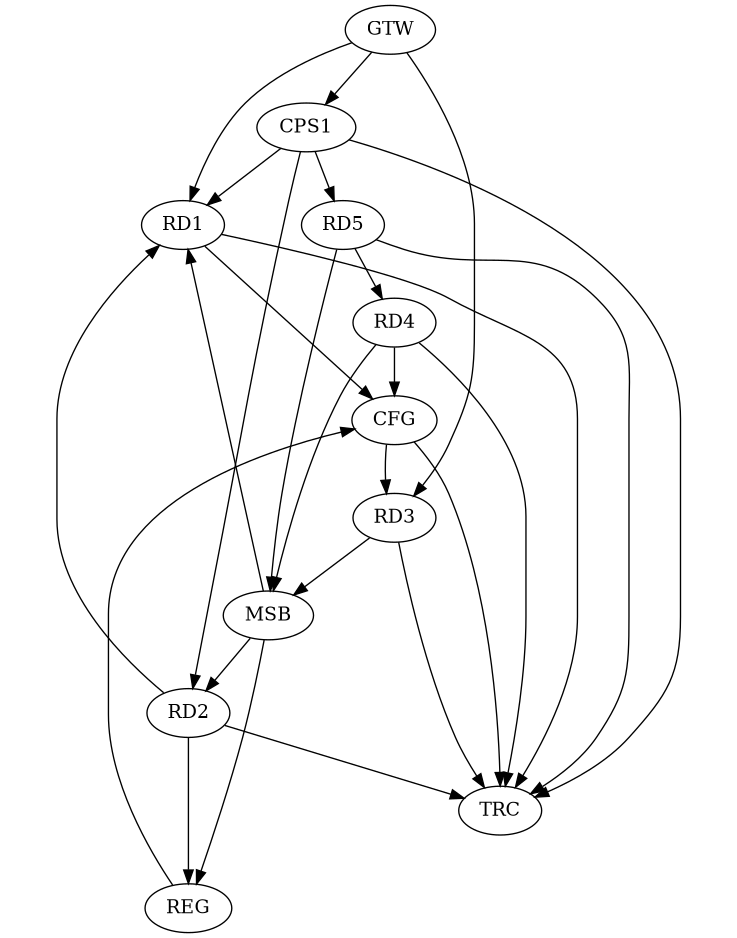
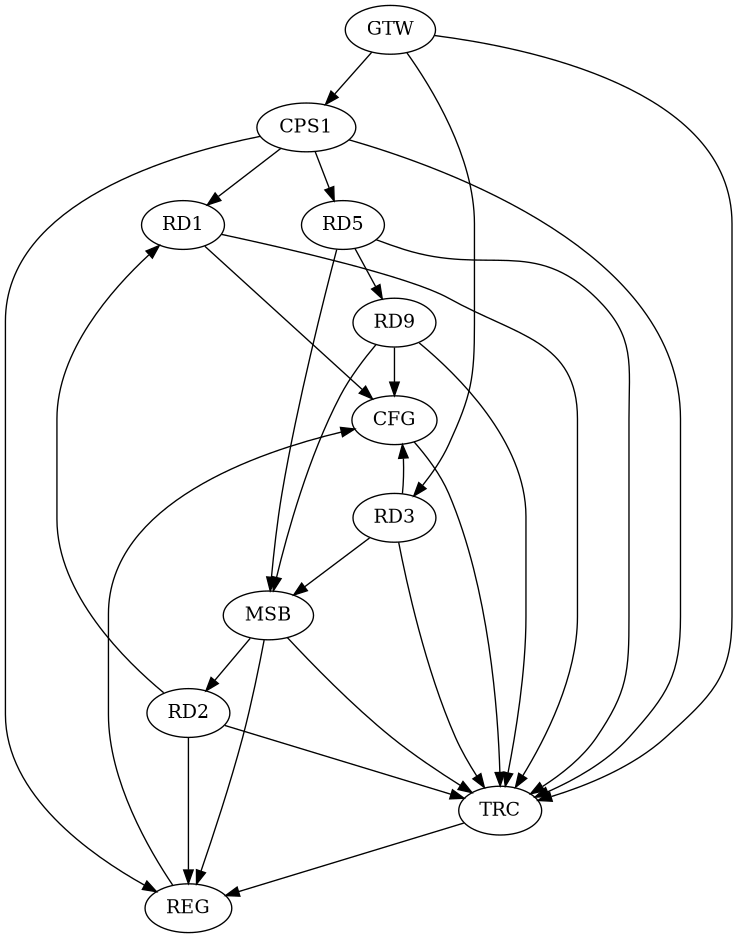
(254, 95) -> (732, 366)
(394, 323) -> (394, 323)
(245, 413) -> (5, 464)
(227, 427) -> (369, 718)
(385, 462) -> (404, 476)
none -> (351, 857)
